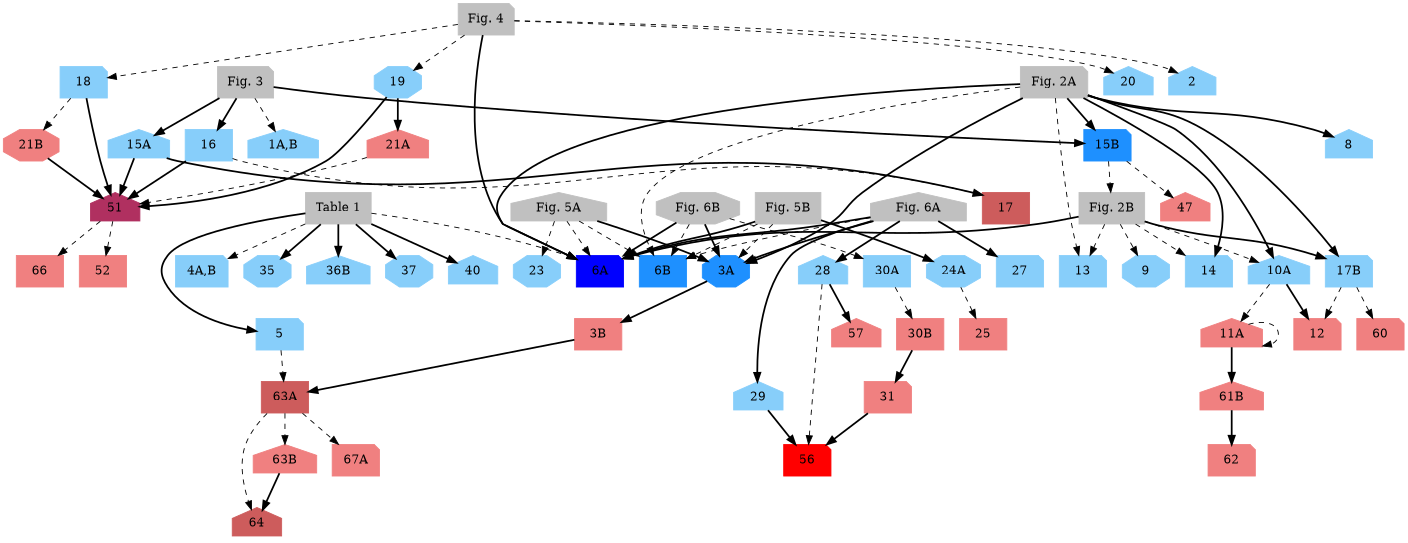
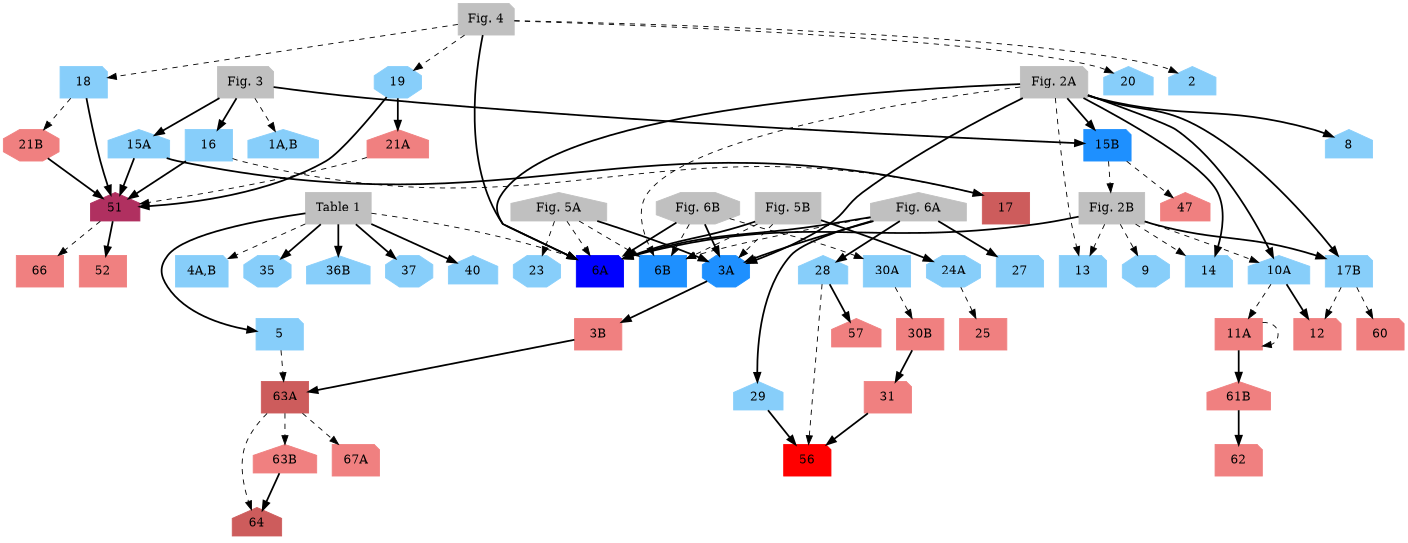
(110, 234) -> (110, 234)
(1232, 334) -> (1239, 334)
